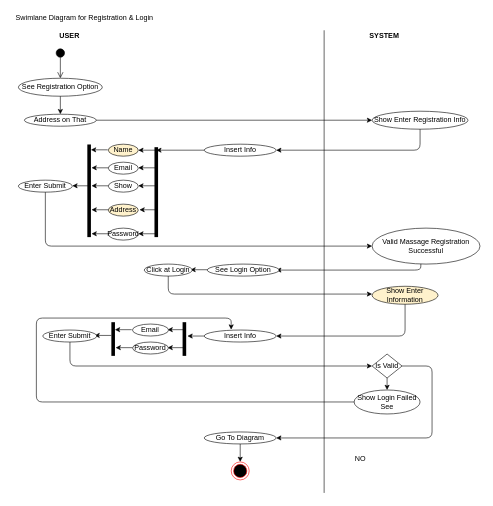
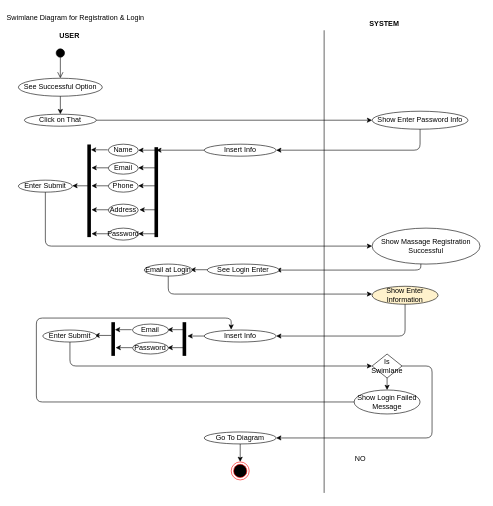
(84, 18) -> (75, 18)
(384, 36) -> (384, 24)
(60, 87) -> (60, 87)
(60, 120) -> (60, 120)
(420, 120) -> (420, 120)
(123, 150) -> (123, 150)
(123, 186) -> (123, 186)
(123, 210) -> (123, 210)
(426, 246) -> (426, 246)
(168, 270) -> (168, 270)
(243, 270) -> (243, 270)
(387, 366) -> (387, 366)
(387, 402) -> (387, 402)
